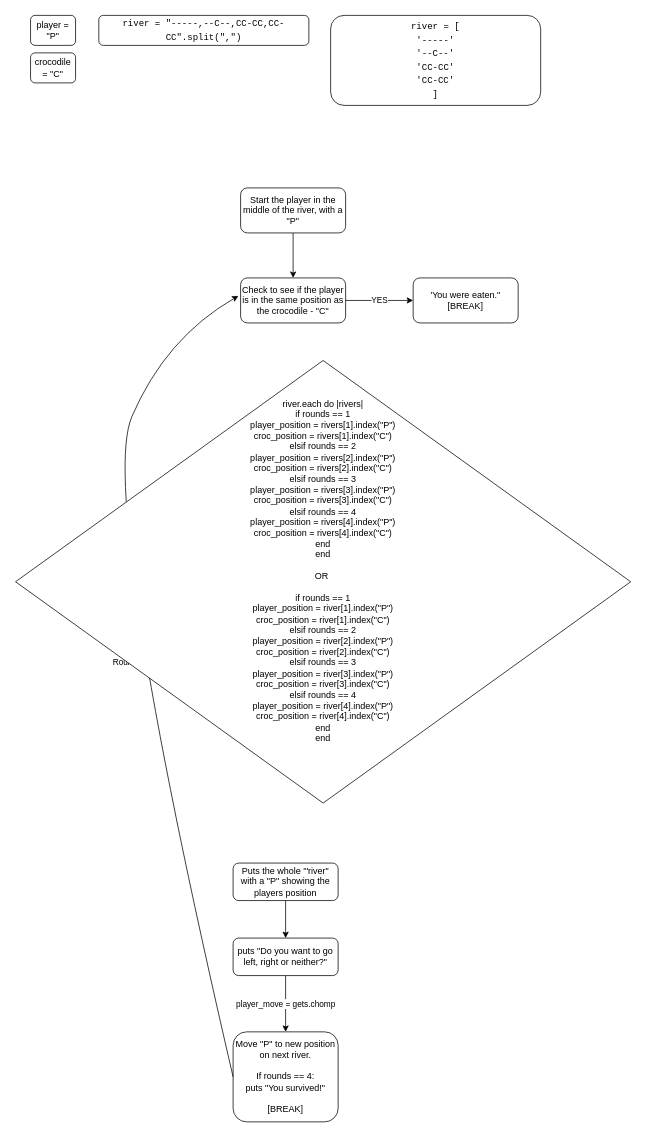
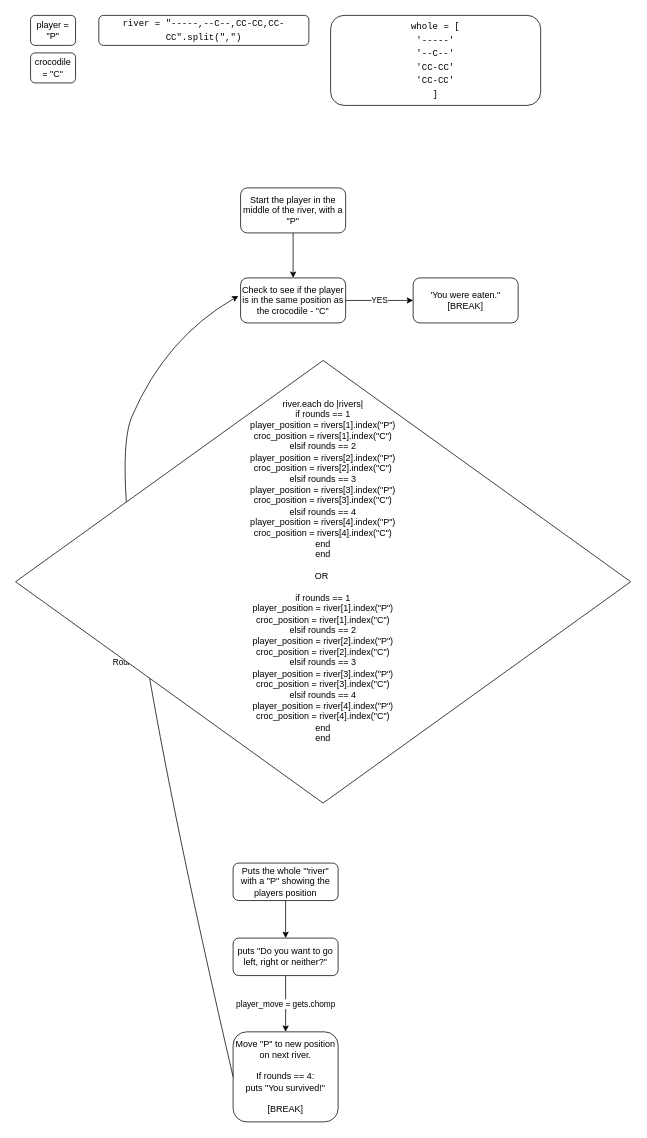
(435, 60) -> (435, 60)
